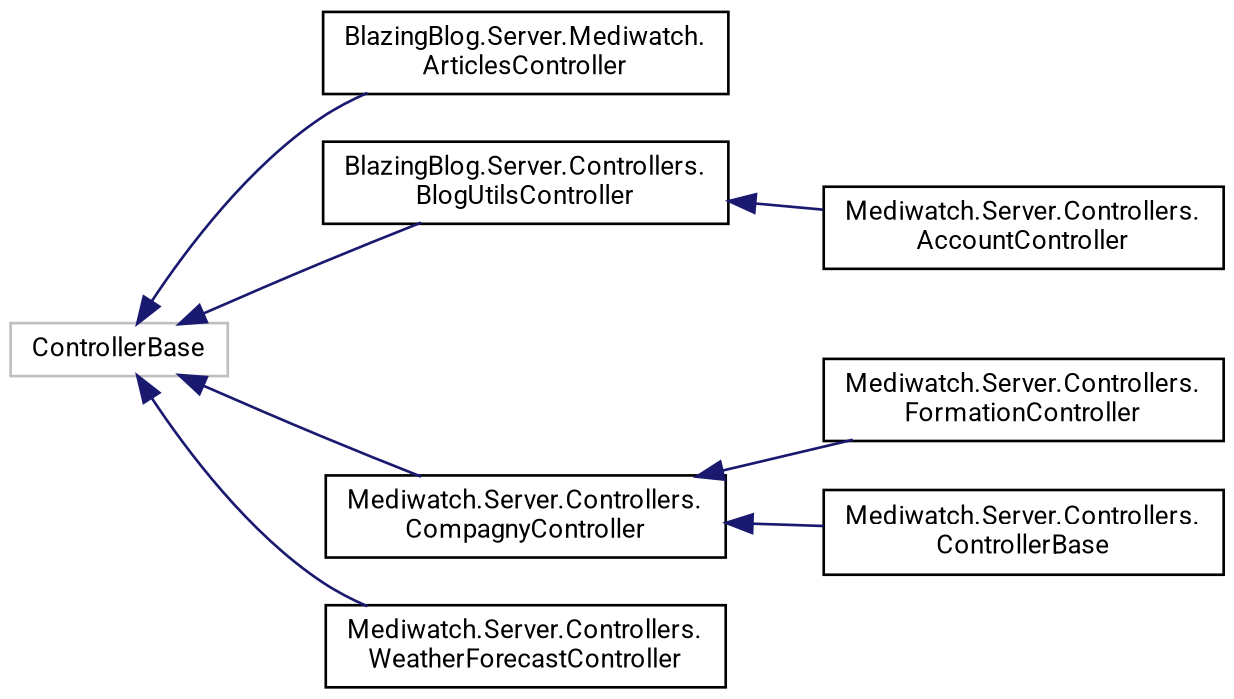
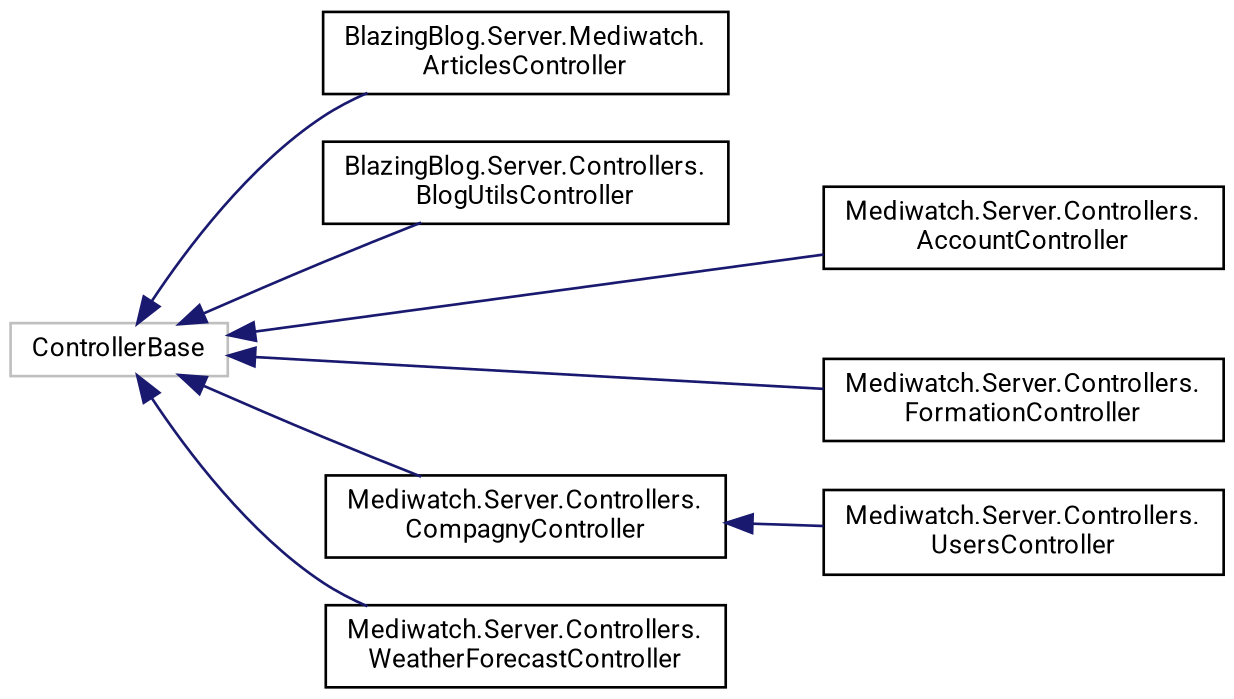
(789, 207) -> (539, 293)
(788, 455) -> (539, 373)
(1024, 532) -> (1024, 532)
